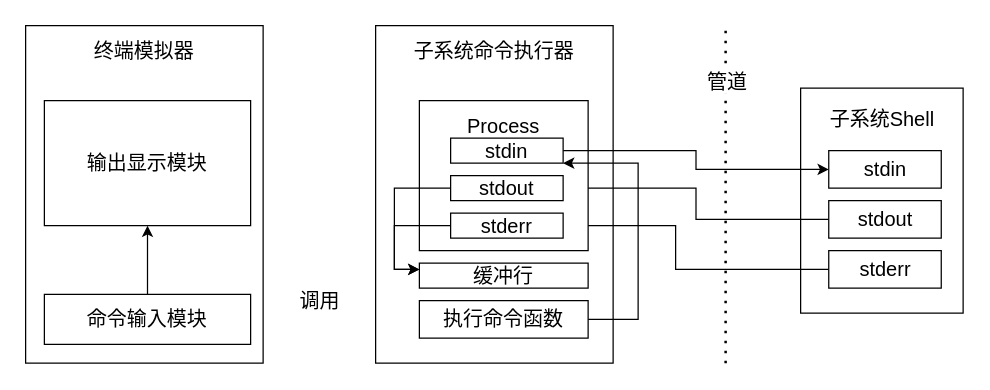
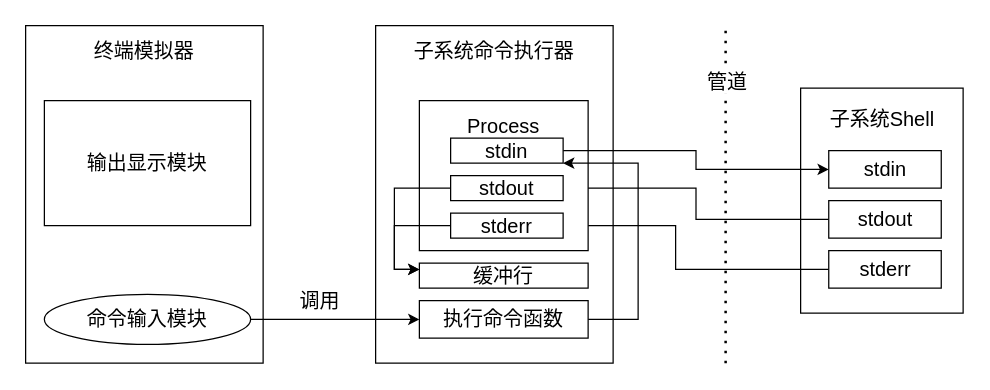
(148, 264) -> (331, 319)
(148, 319) -> (148, 319)
